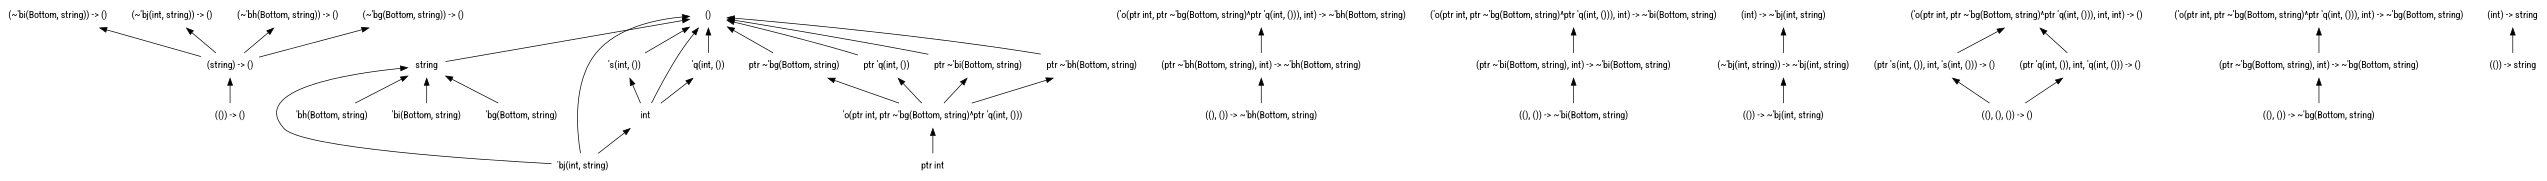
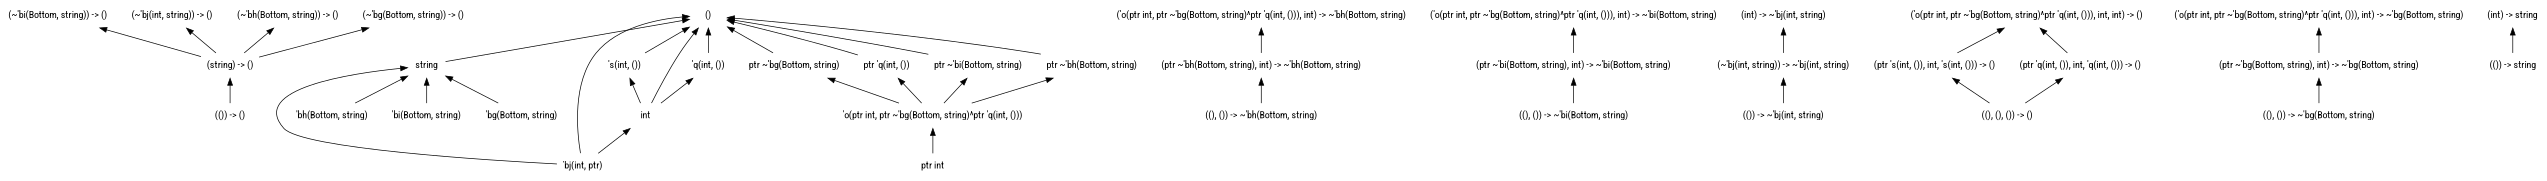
(583, 166) -> (583, 166)
